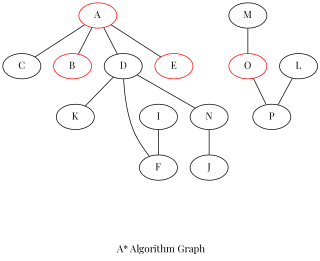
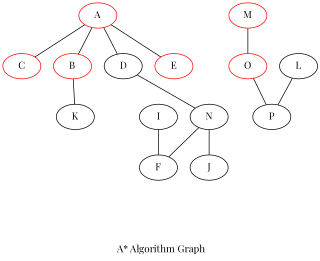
(248, 15) -> (248, 15)
(22, 66) -> (22, 66)
(99, 92) -> (74, 92)
(130, 120) -> (184, 142)
